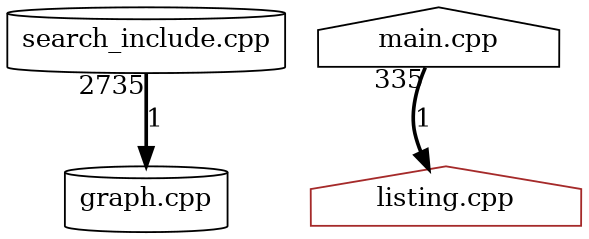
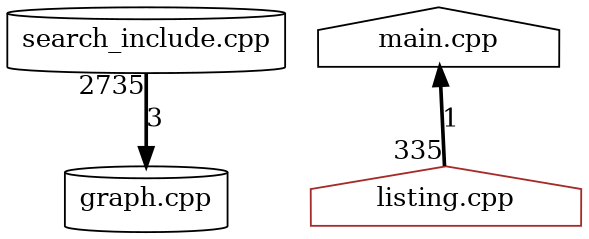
(414, 110) -> (443, 126)
(155, 120) -> (155, 120)
